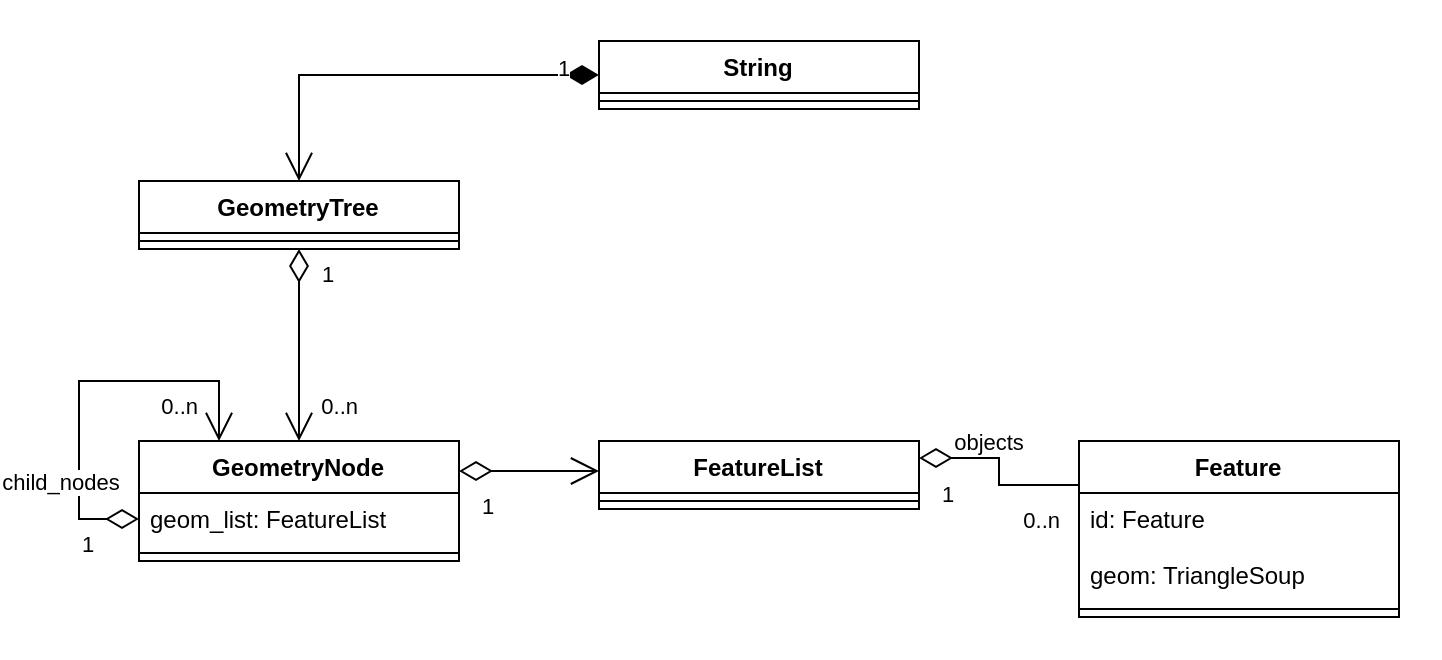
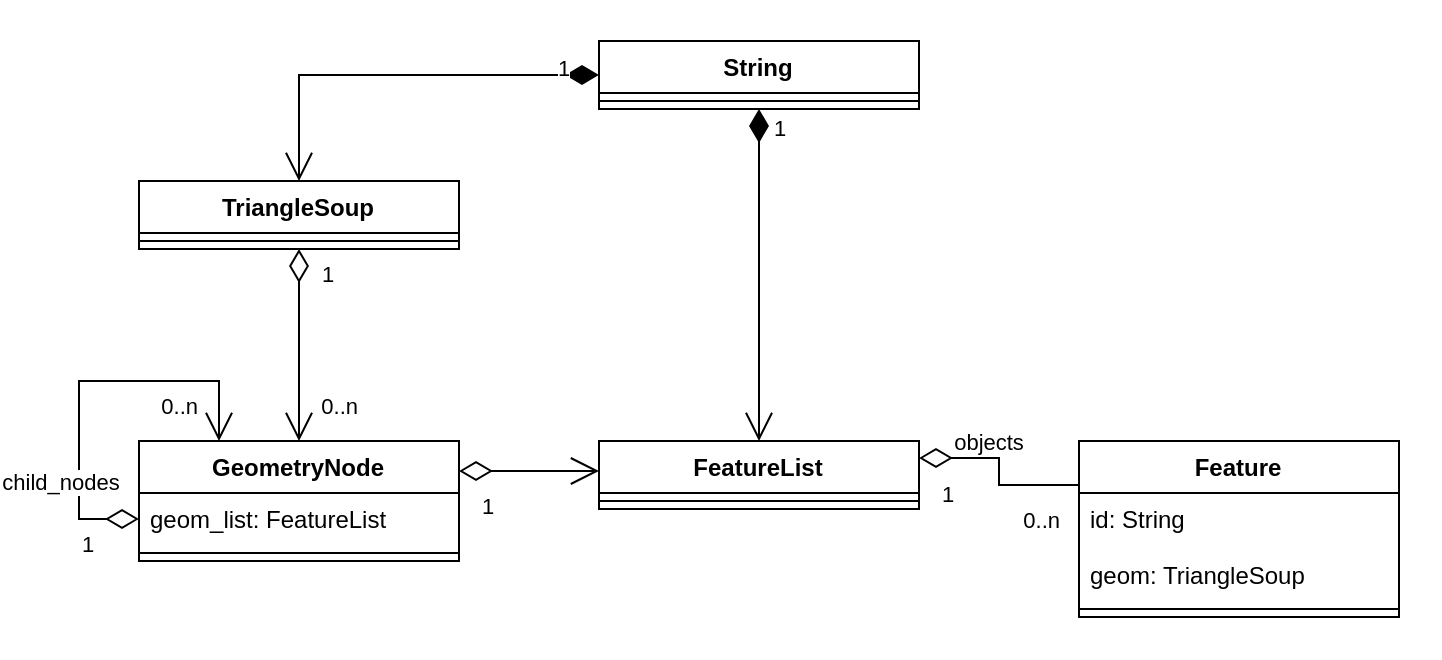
(298, 208) -> (298, 208)
none -> (759, 288)
(1155, 520) -> (1145, 520)
